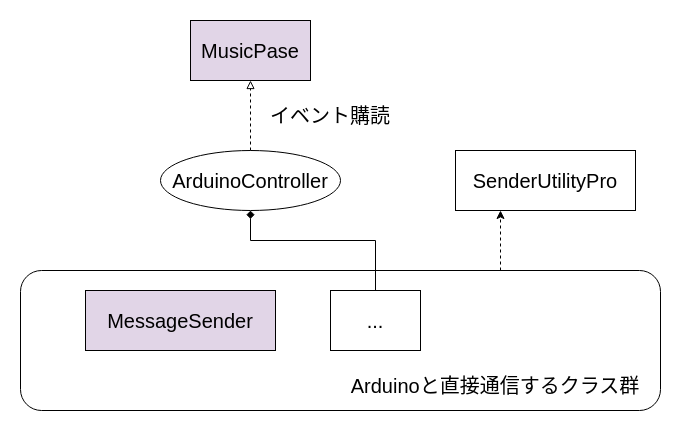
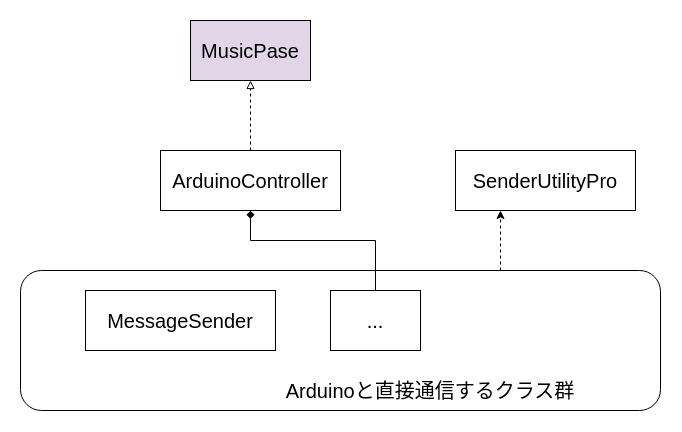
(331, 116) -> none
(251, 181) -> (251, 181)
(181, 321) -> (181, 321)
(496, 386) -> (431, 391)
